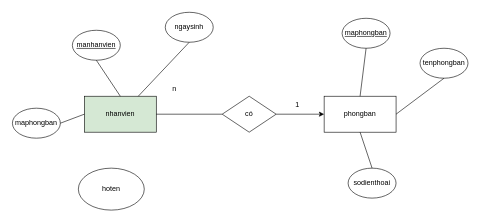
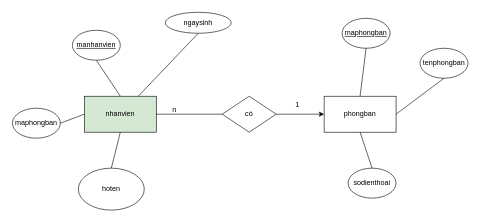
(189, 27) -> (198, 23)
(174, 89) -> (174, 110)
none -> (116, 151)
